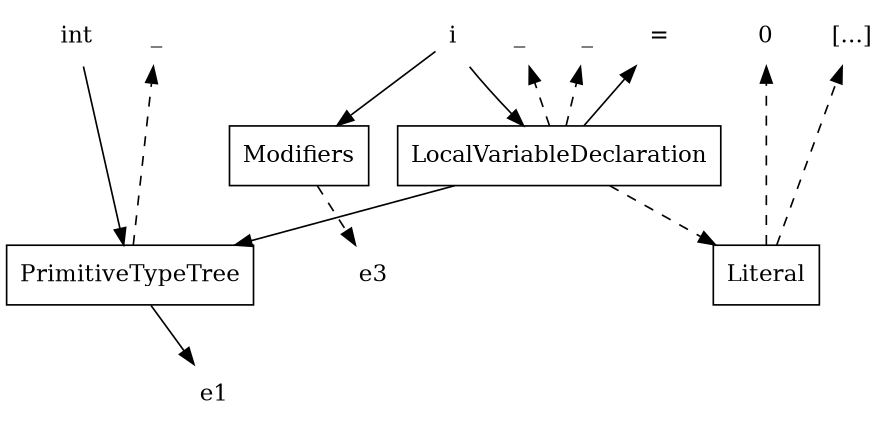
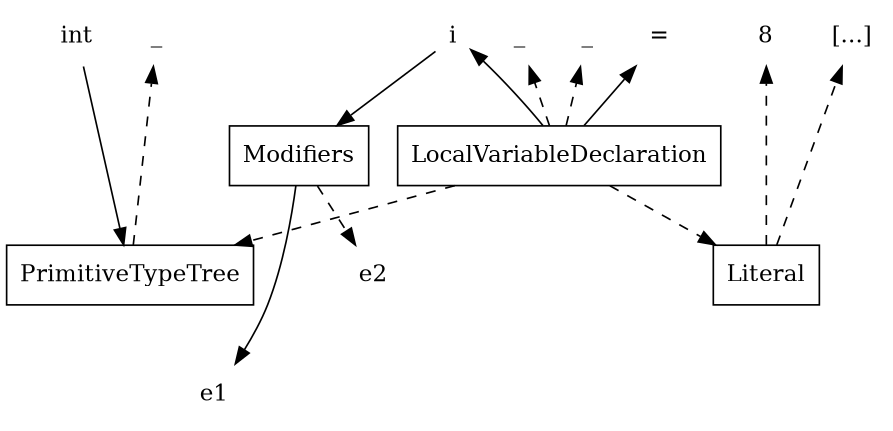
(766, 36) -> (766, 36)
(490, 91) -> (514, 92)
(353, 213) -> (353, 213)
(374, 275) -> (374, 275)
(167, 328) -> (279, 271)
